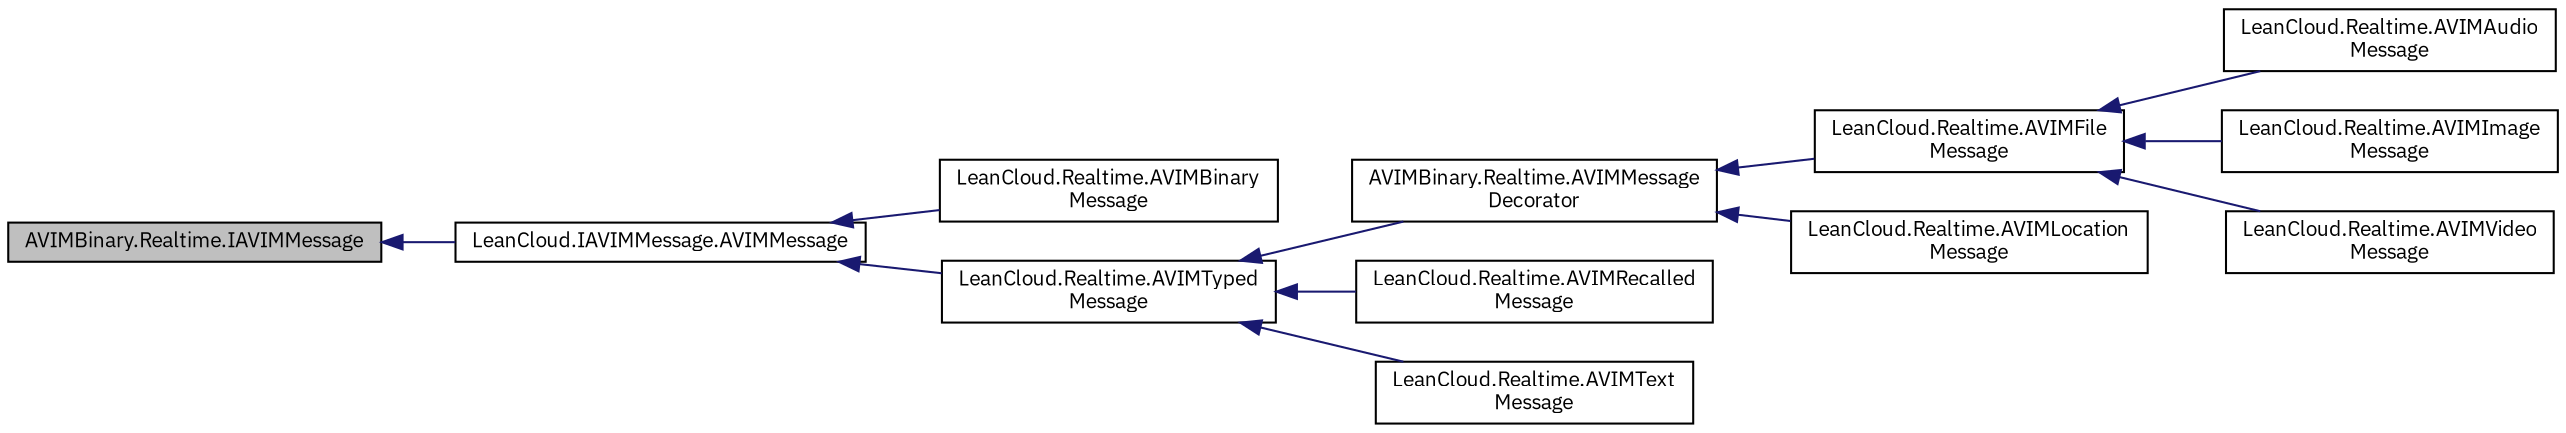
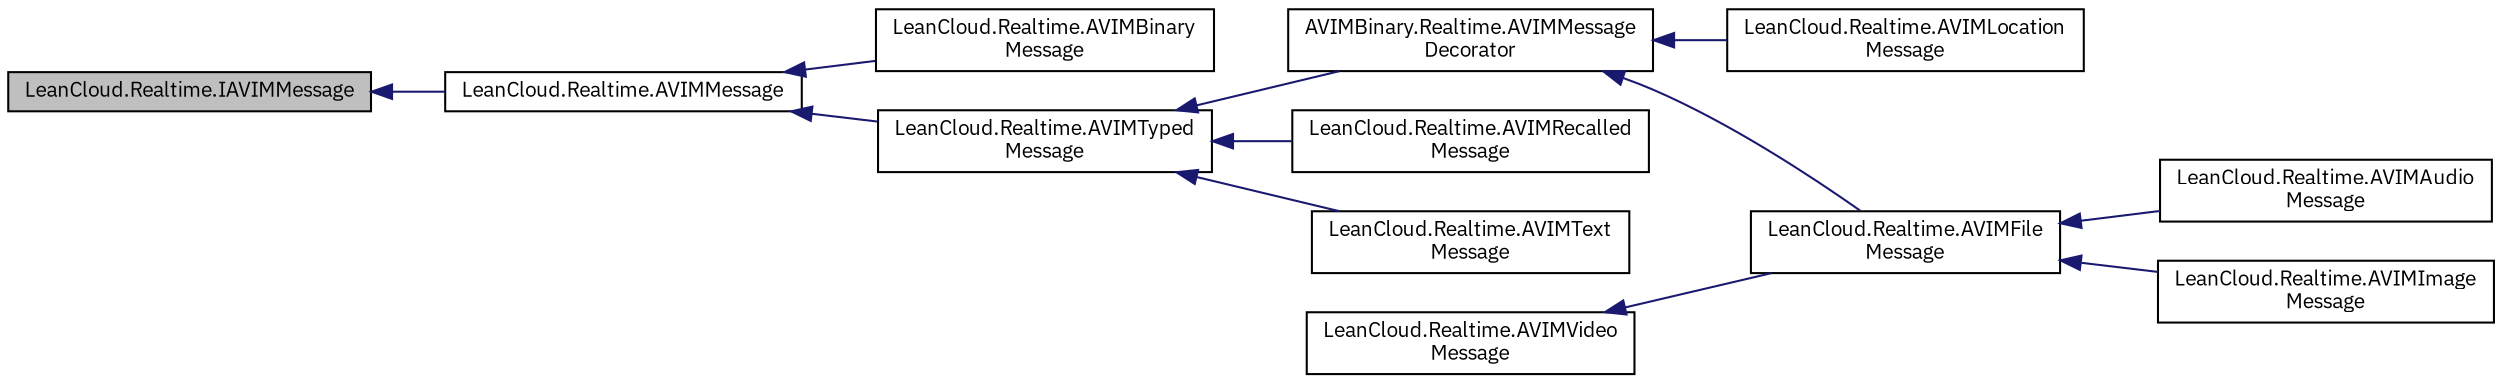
(2190, 194) -> (1698, 290)
(195, 242) -> (190, 92)
(661, 242) -> (623, 92)
